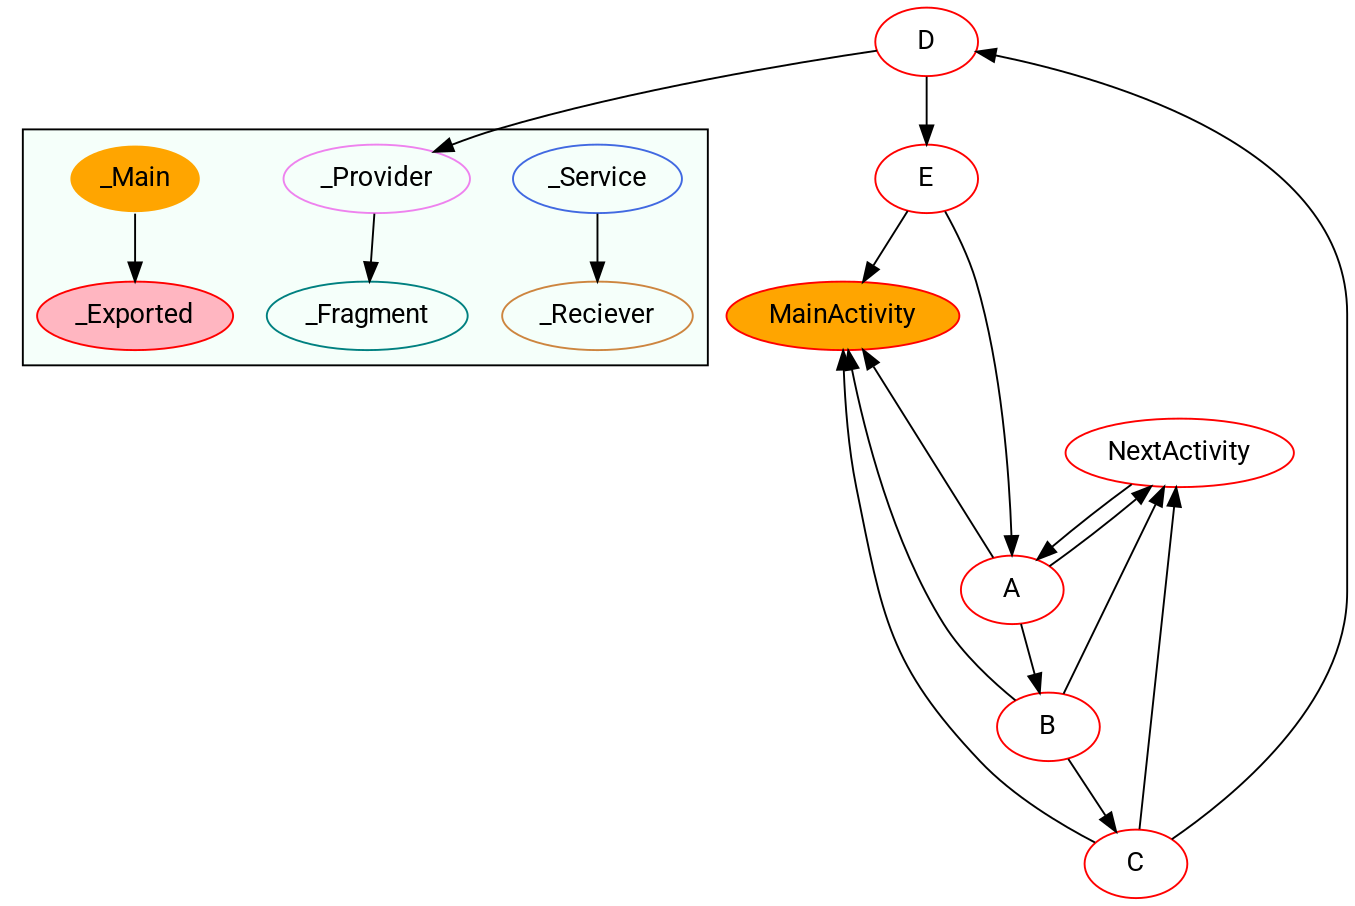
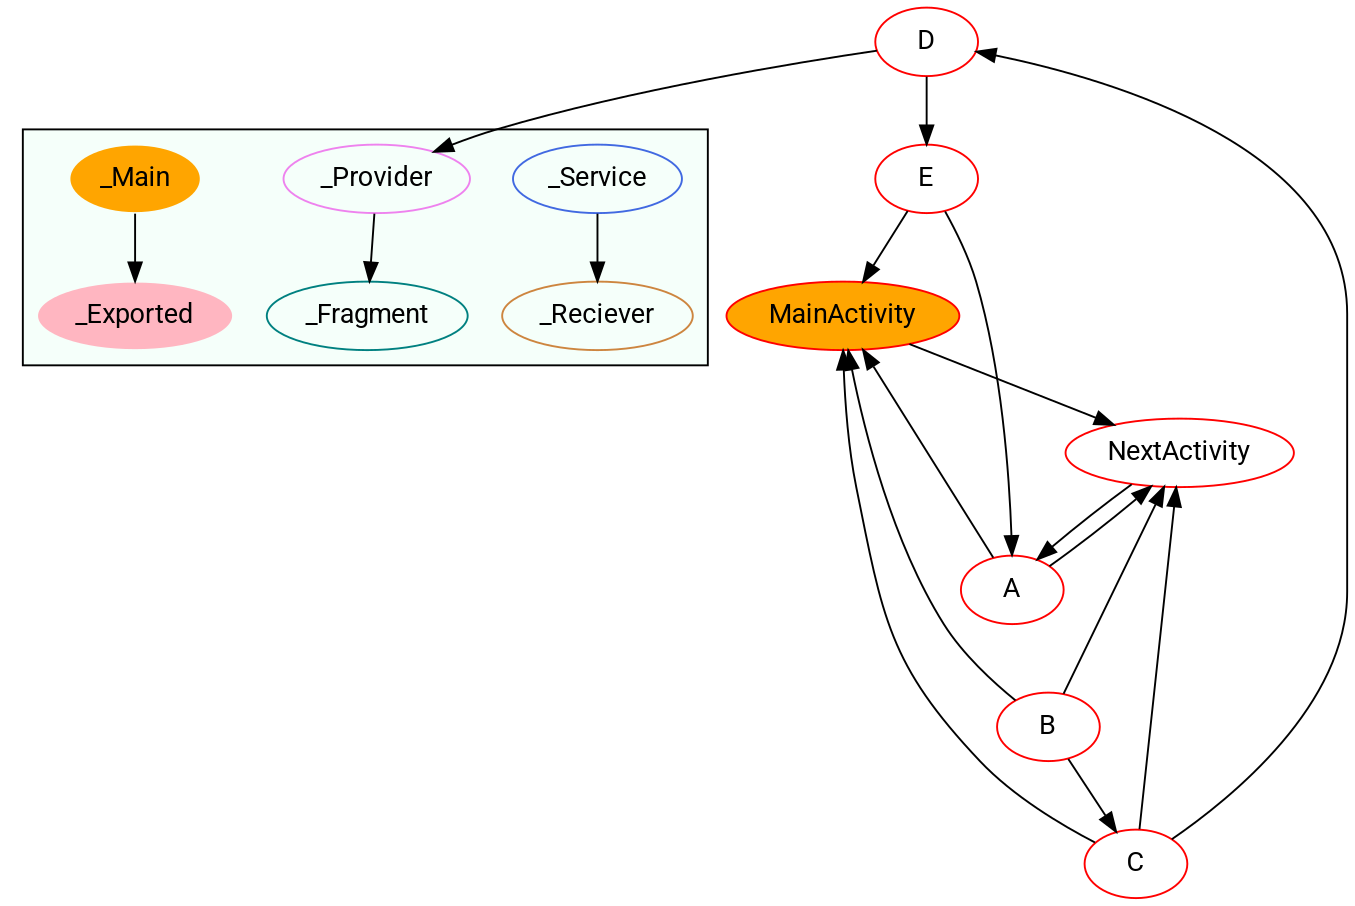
(135, 316) -> (135, 316)
none -> (1012, 385)
(1028, 649) -> none
